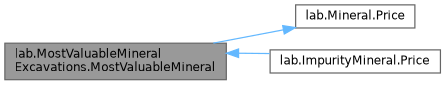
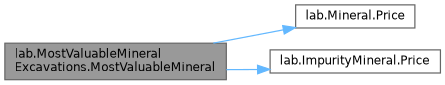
(254, 53) -> (242, 70)
